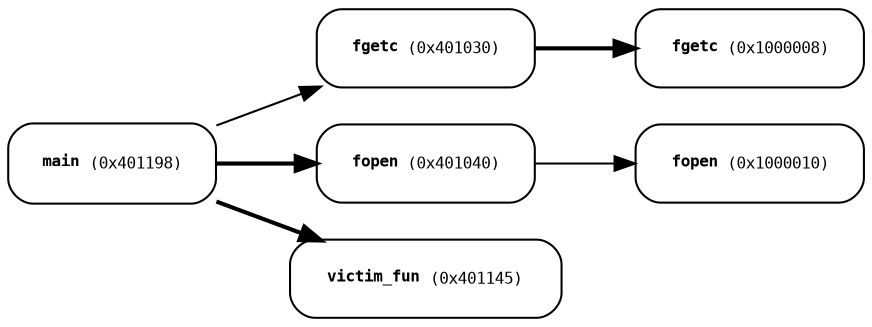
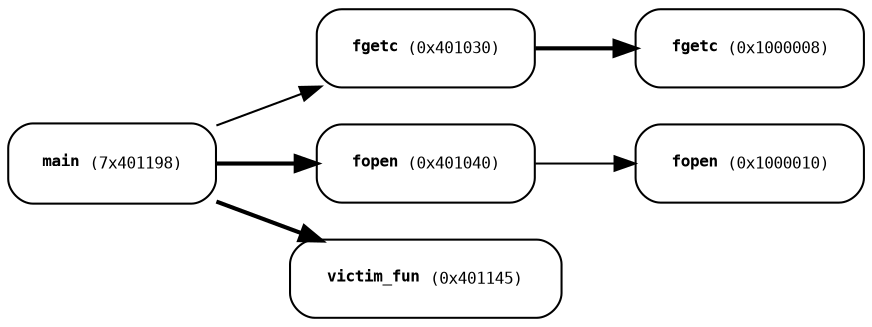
(137, 164) -> (137, 164)
